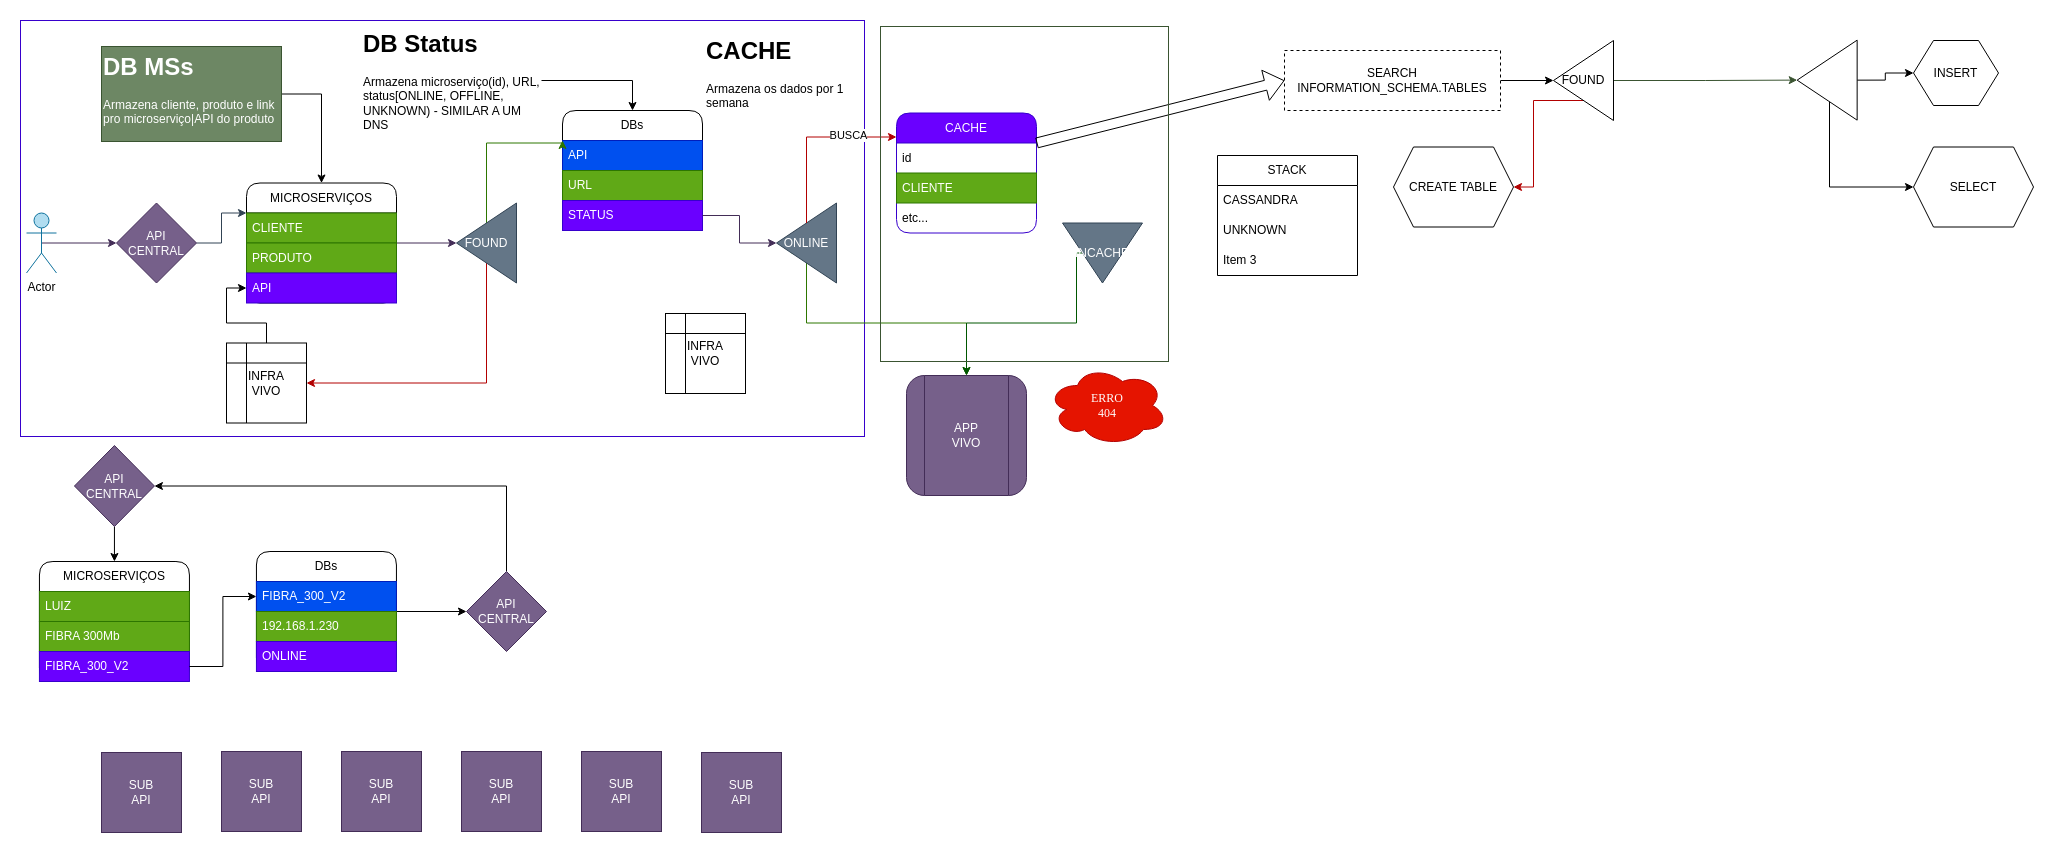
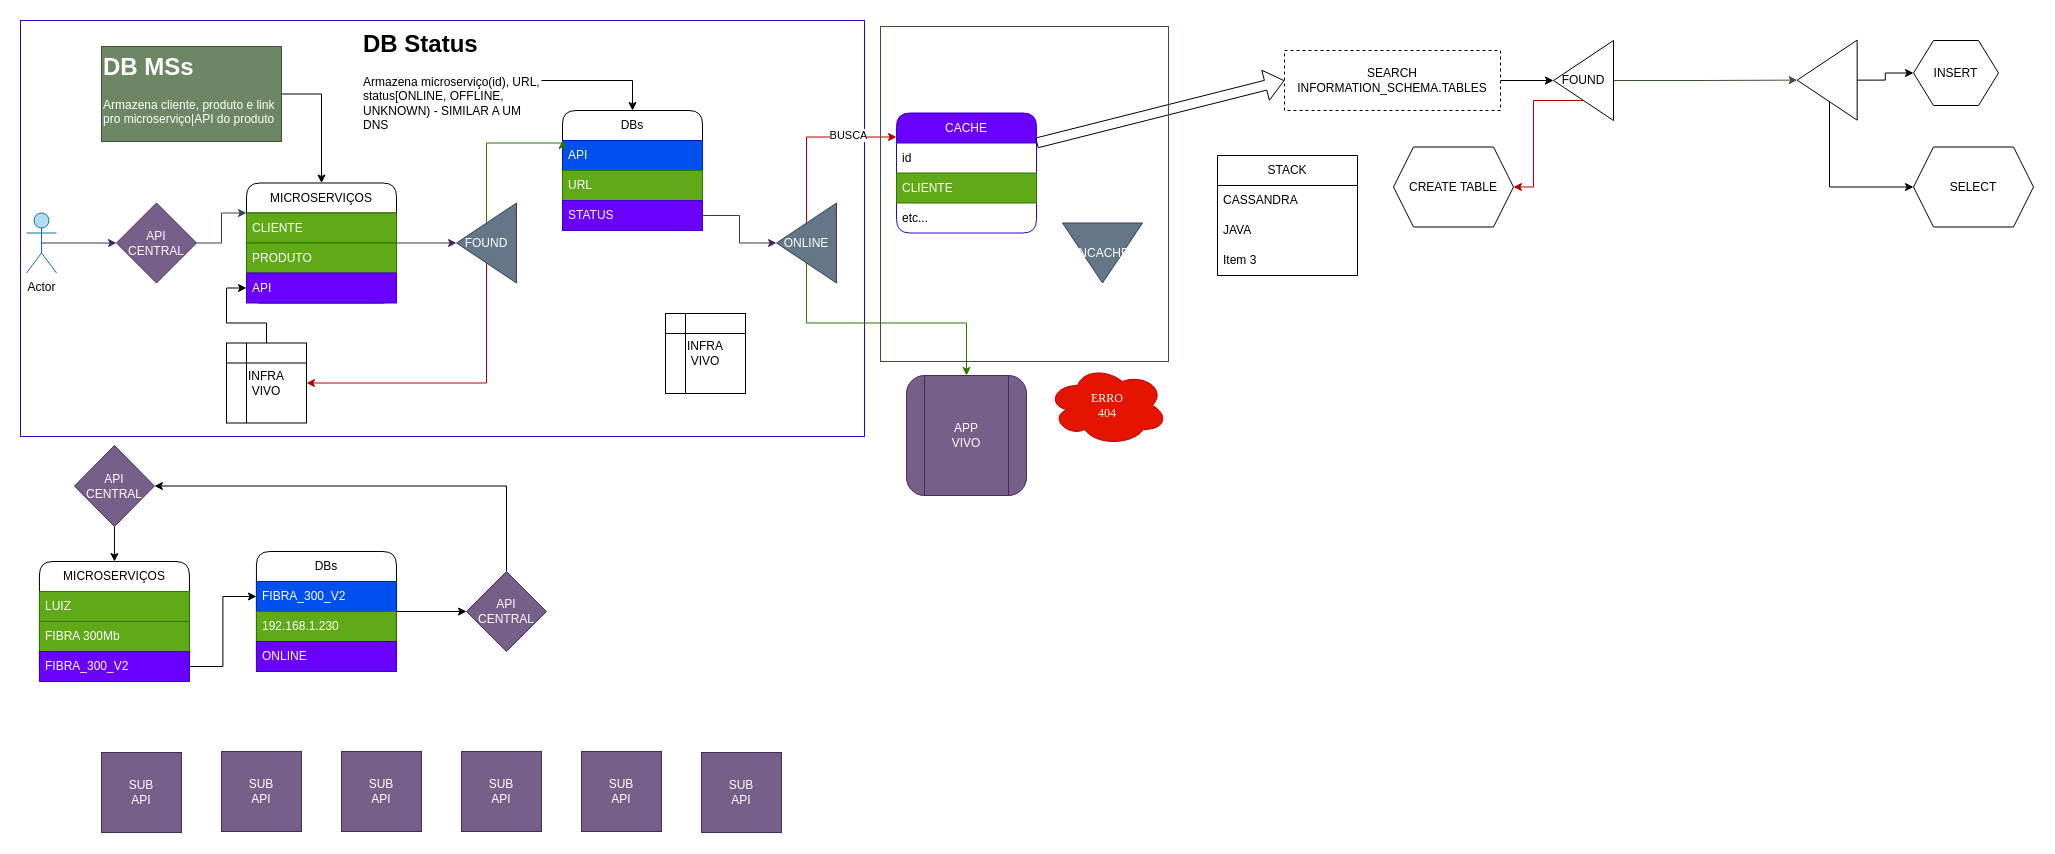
(779, 74) -> none
(1247, 231) -> (1237, 231)
(1061, 323) -> none
